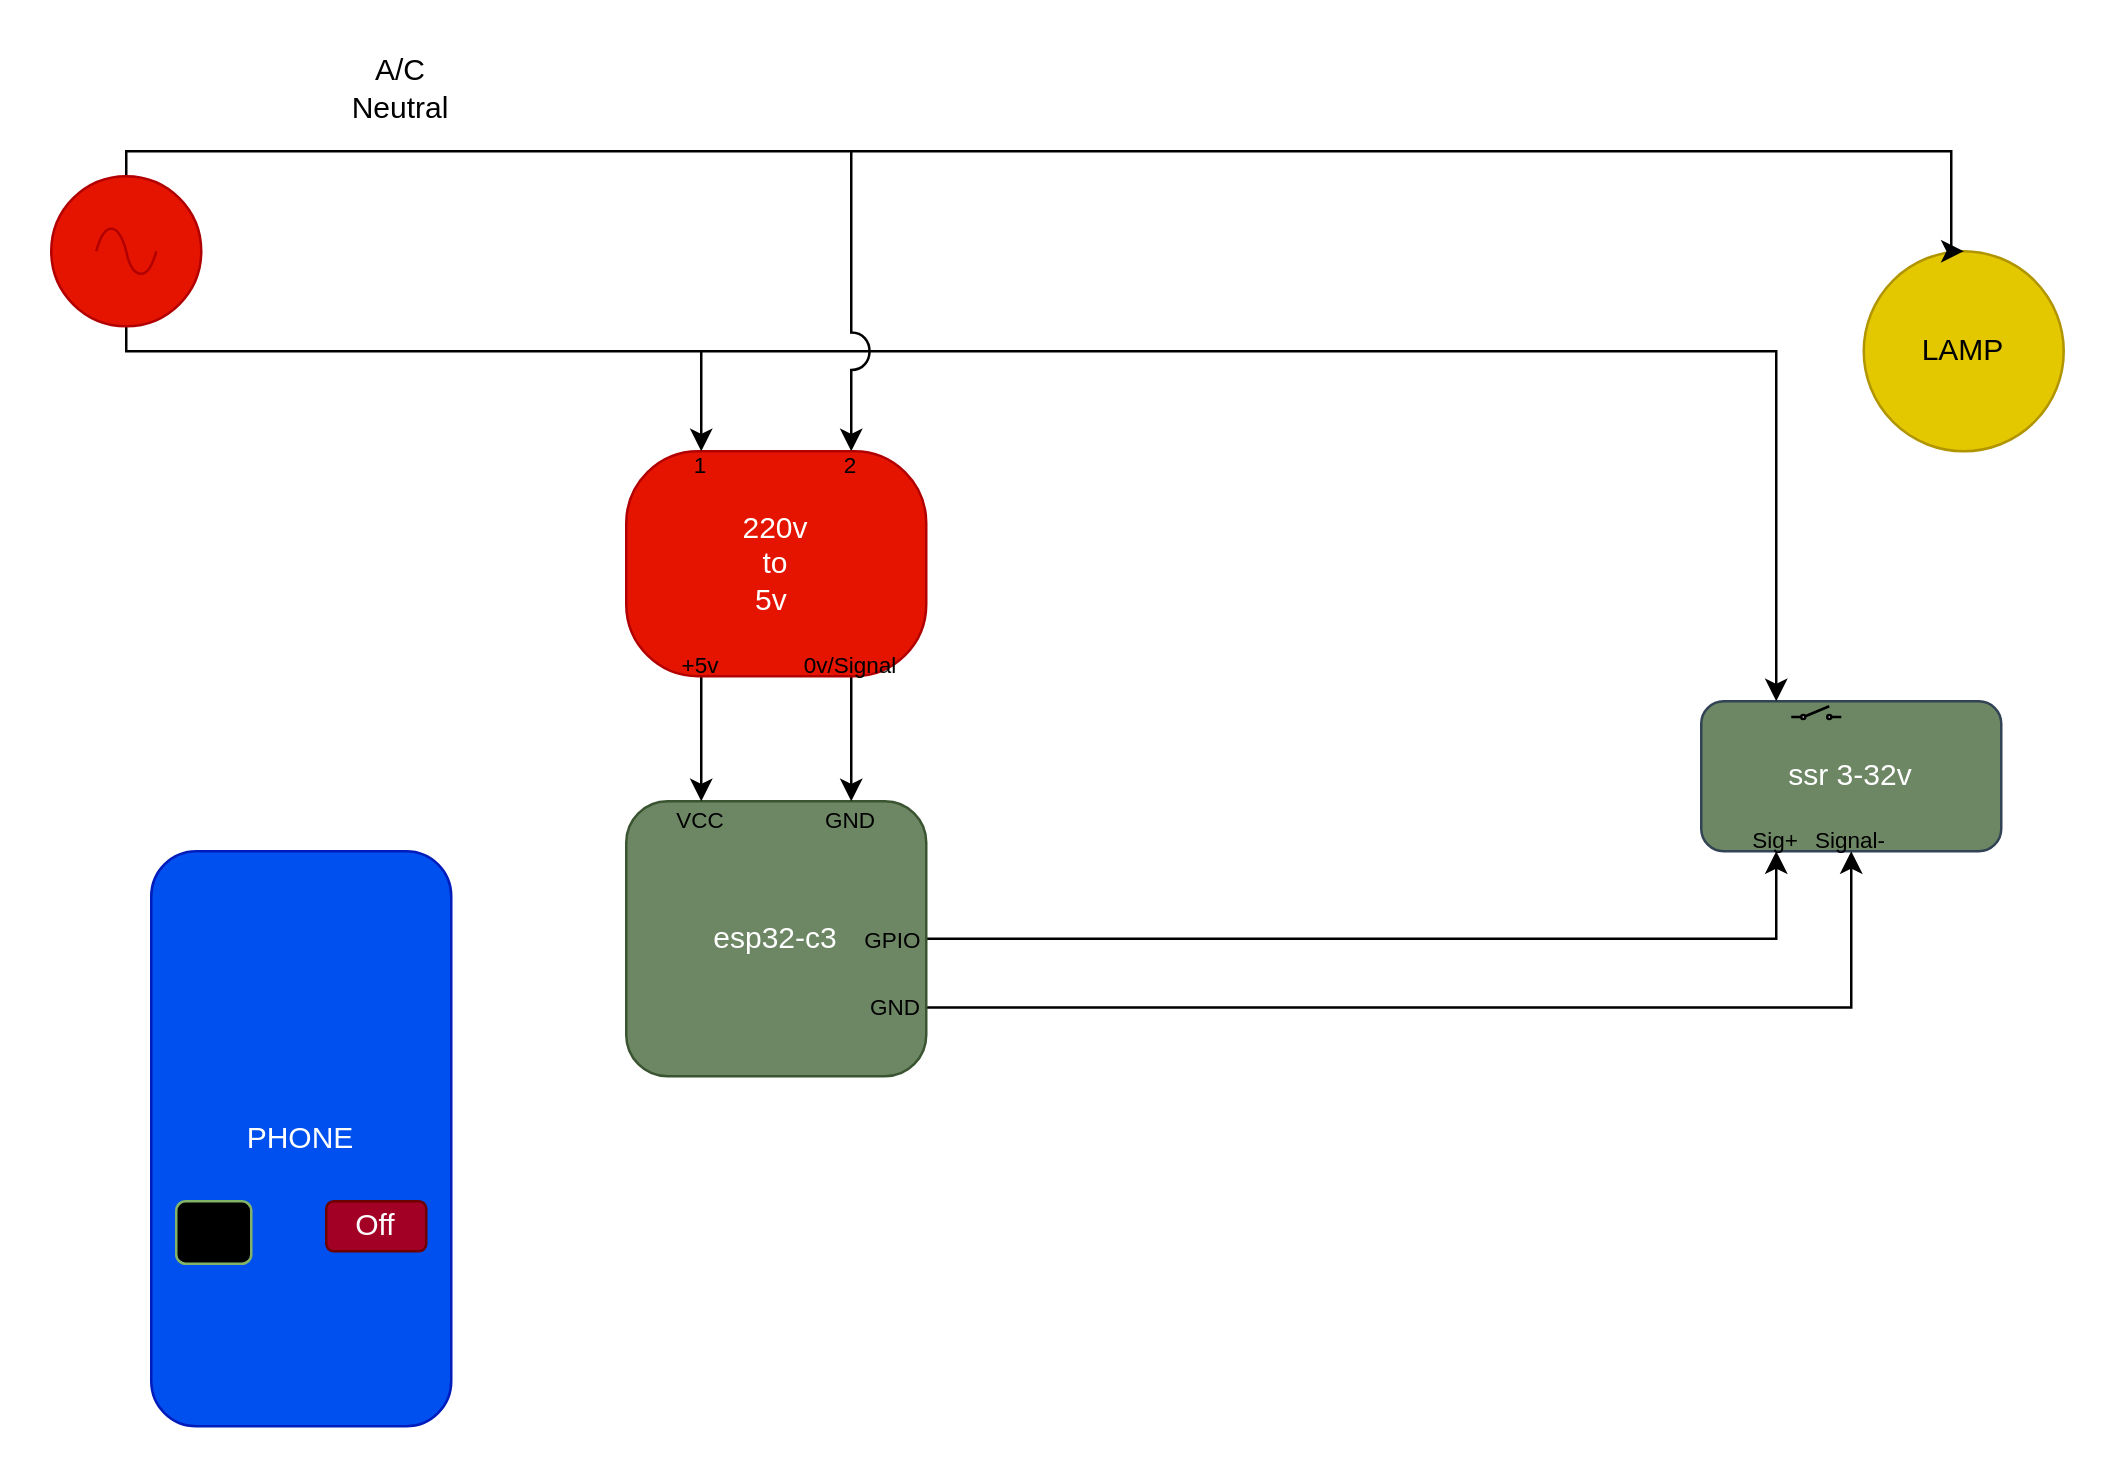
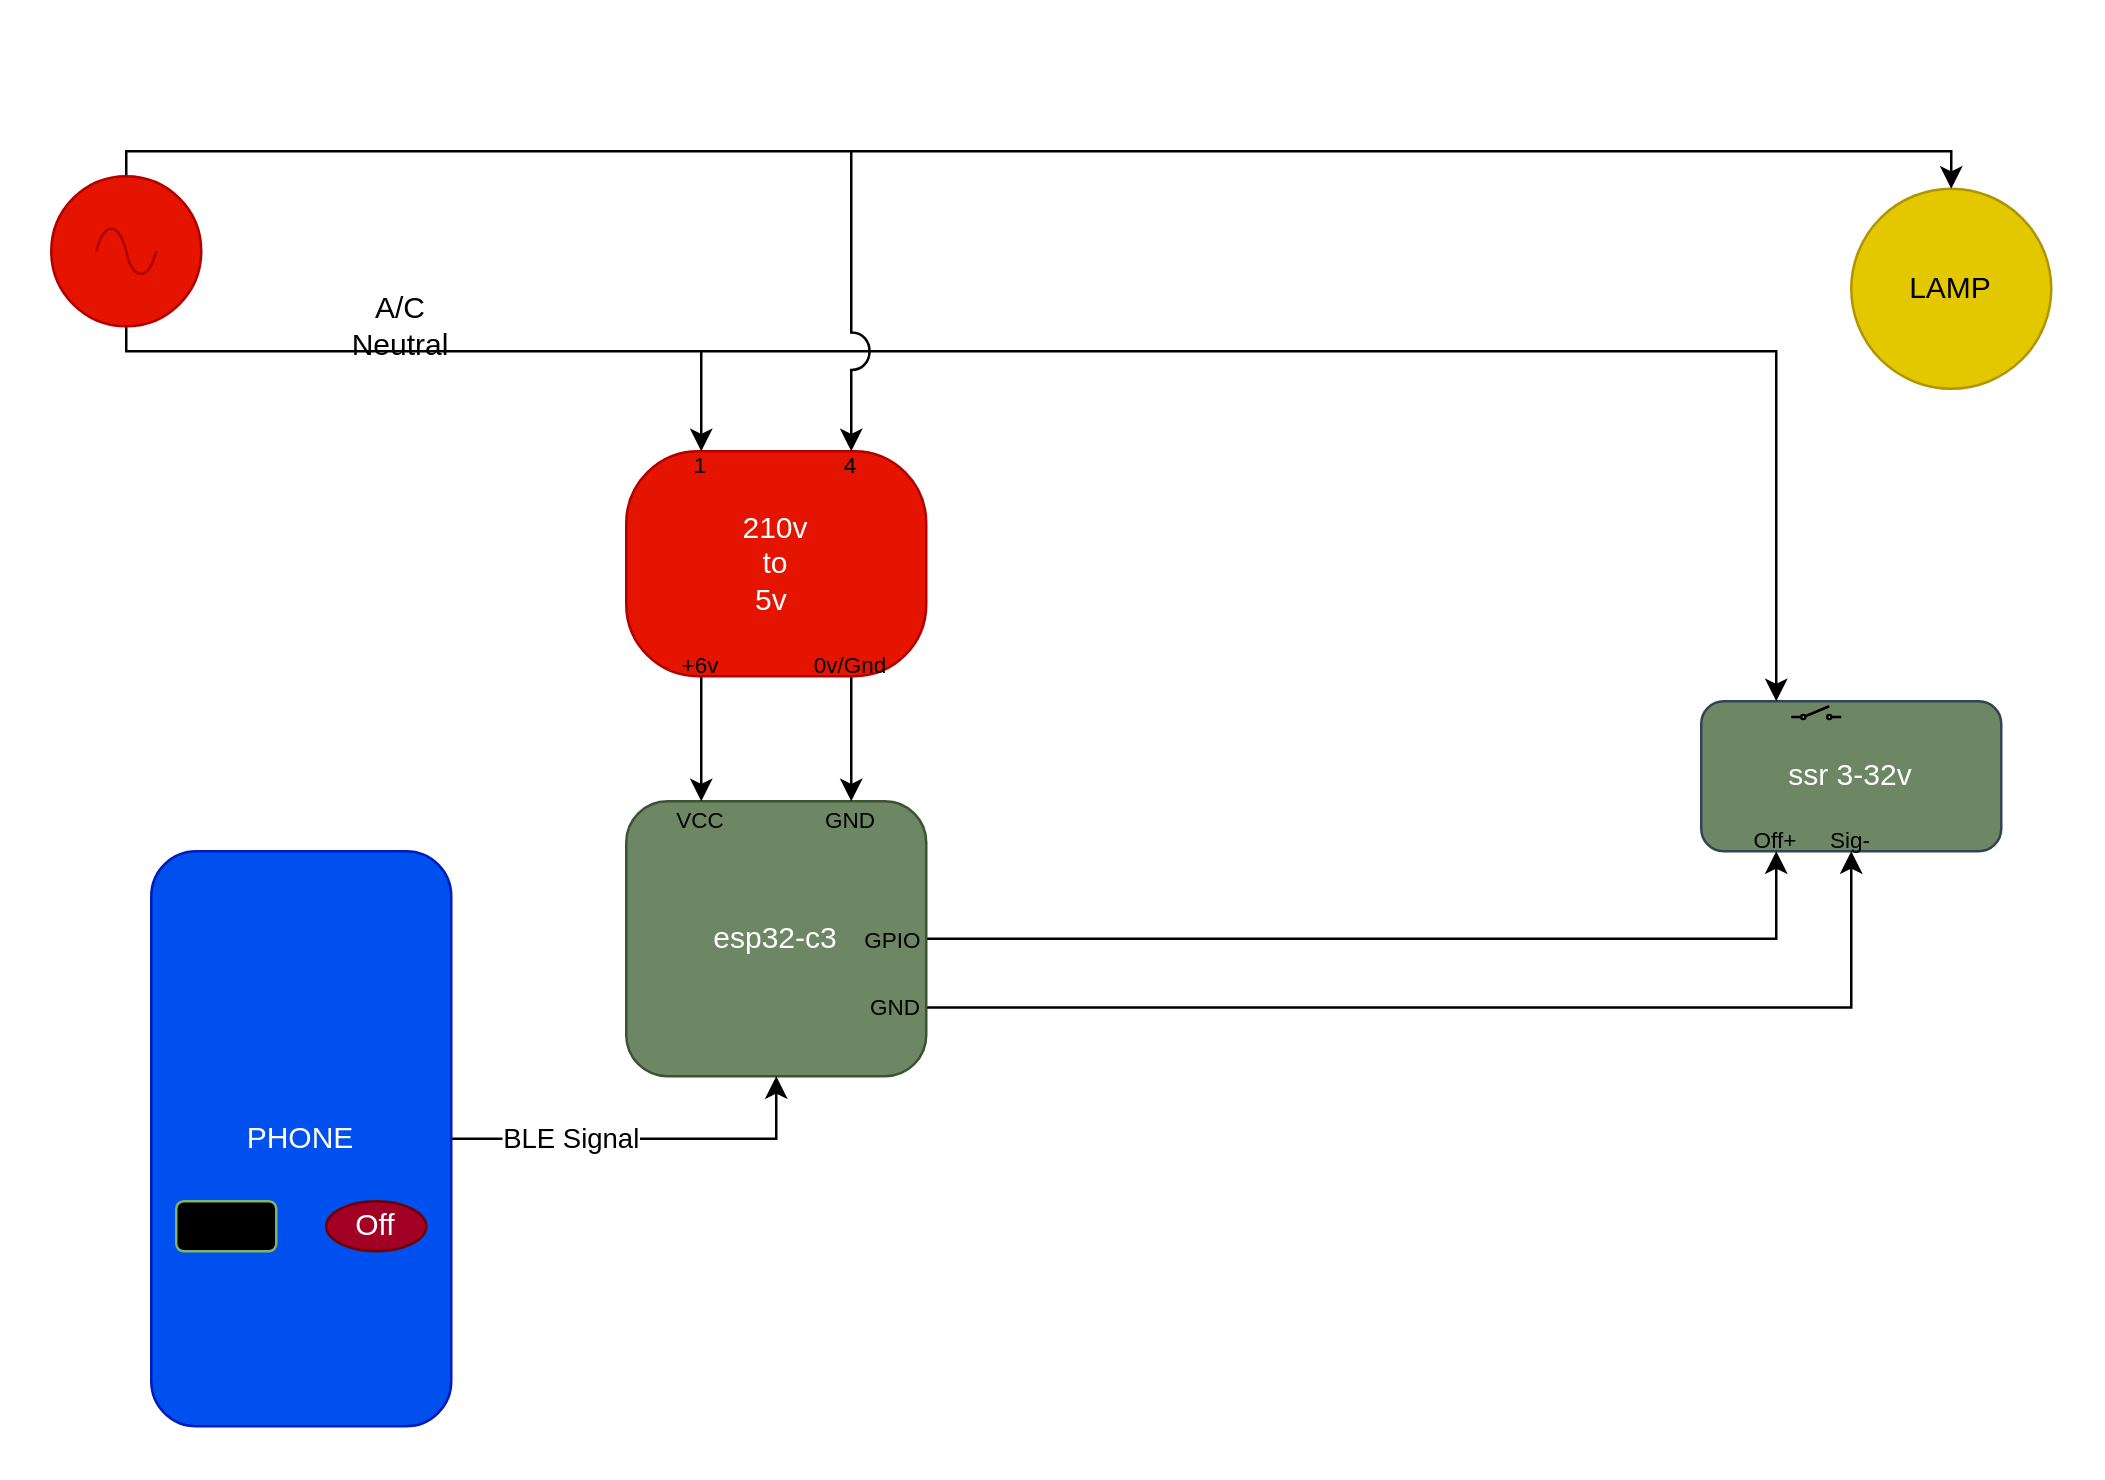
(401, 89) -> (401, 326)
(1964, 351) -> (1951, 289)
(851, 464) -> (851, 464)
(776, 564) -> (776, 564)
(701, 664) -> (701, 664)
(851, 664) -> (851, 664)
(1776, 839) -> (1776, 839)
(1851, 839) -> (1851, 839)
none -> (693, 1139)
(376, 1226) -> (376, 1226)
(214, 1233) -> (226, 1226)
